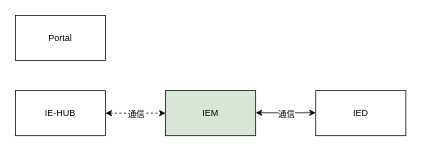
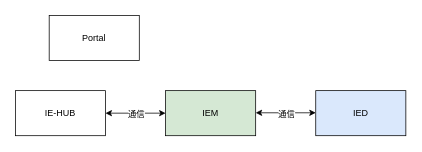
(60, 38) -> (94, 38)
(120, 113) -> (120, 113)
(360, 113) -> (360, 113)
